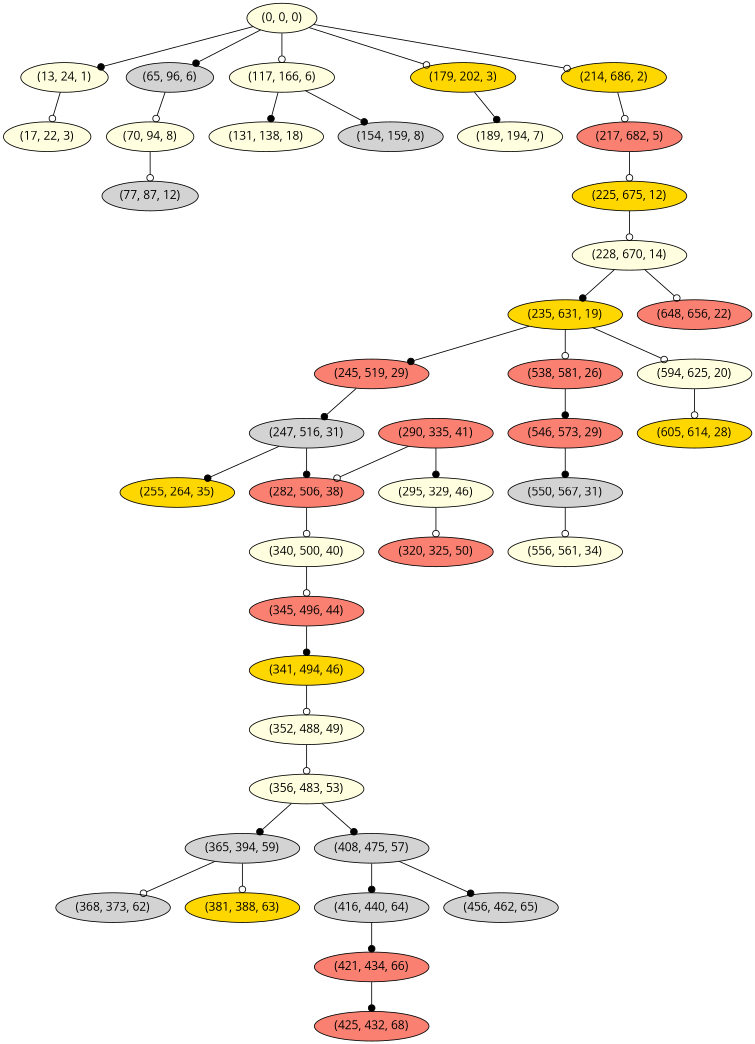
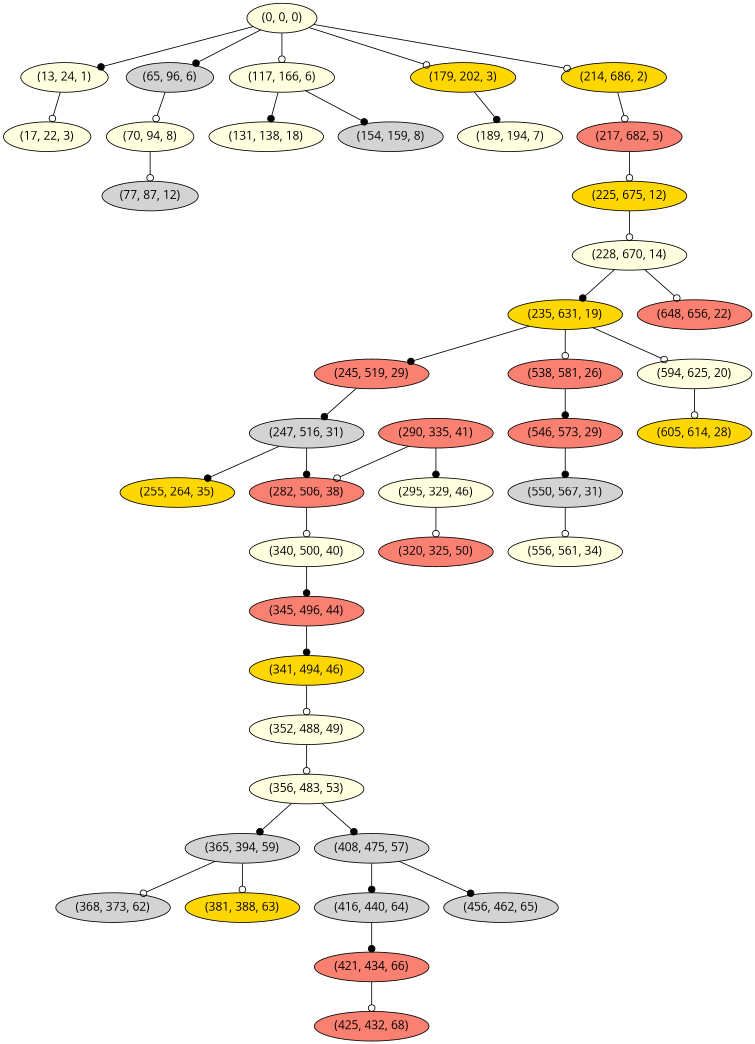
(307, 578) -> (307, 578)
(372, 993) -> (372, 993)
